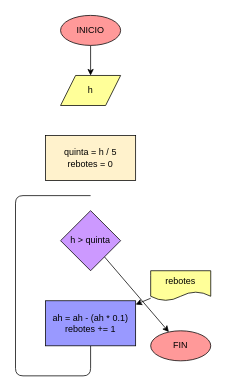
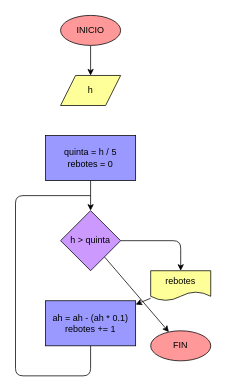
(90, 158) -> (90, 158)
none -> (90, 192)
none -> (160, 240)
